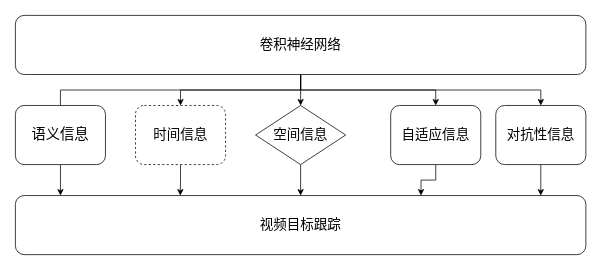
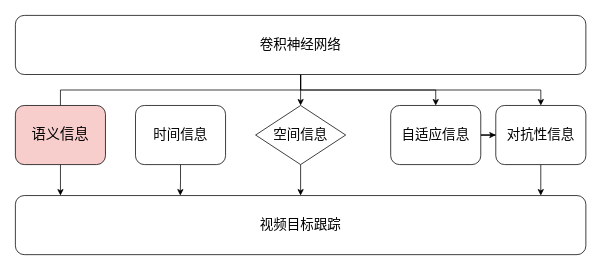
(180, 95) -> none
(60, 135) -> (60, 135)
(180, 135) -> (180, 135)
(435, 173) -> (490, 135)
